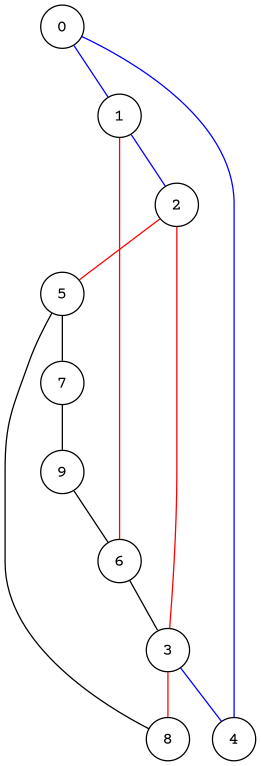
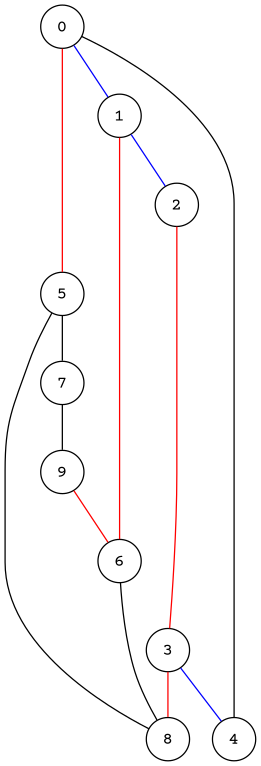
(128, 243) -> (62, 160)
(234, 342) -> (234, 342)
(91, 517) -> (91, 517)
(144, 605) -> (130, 654)
